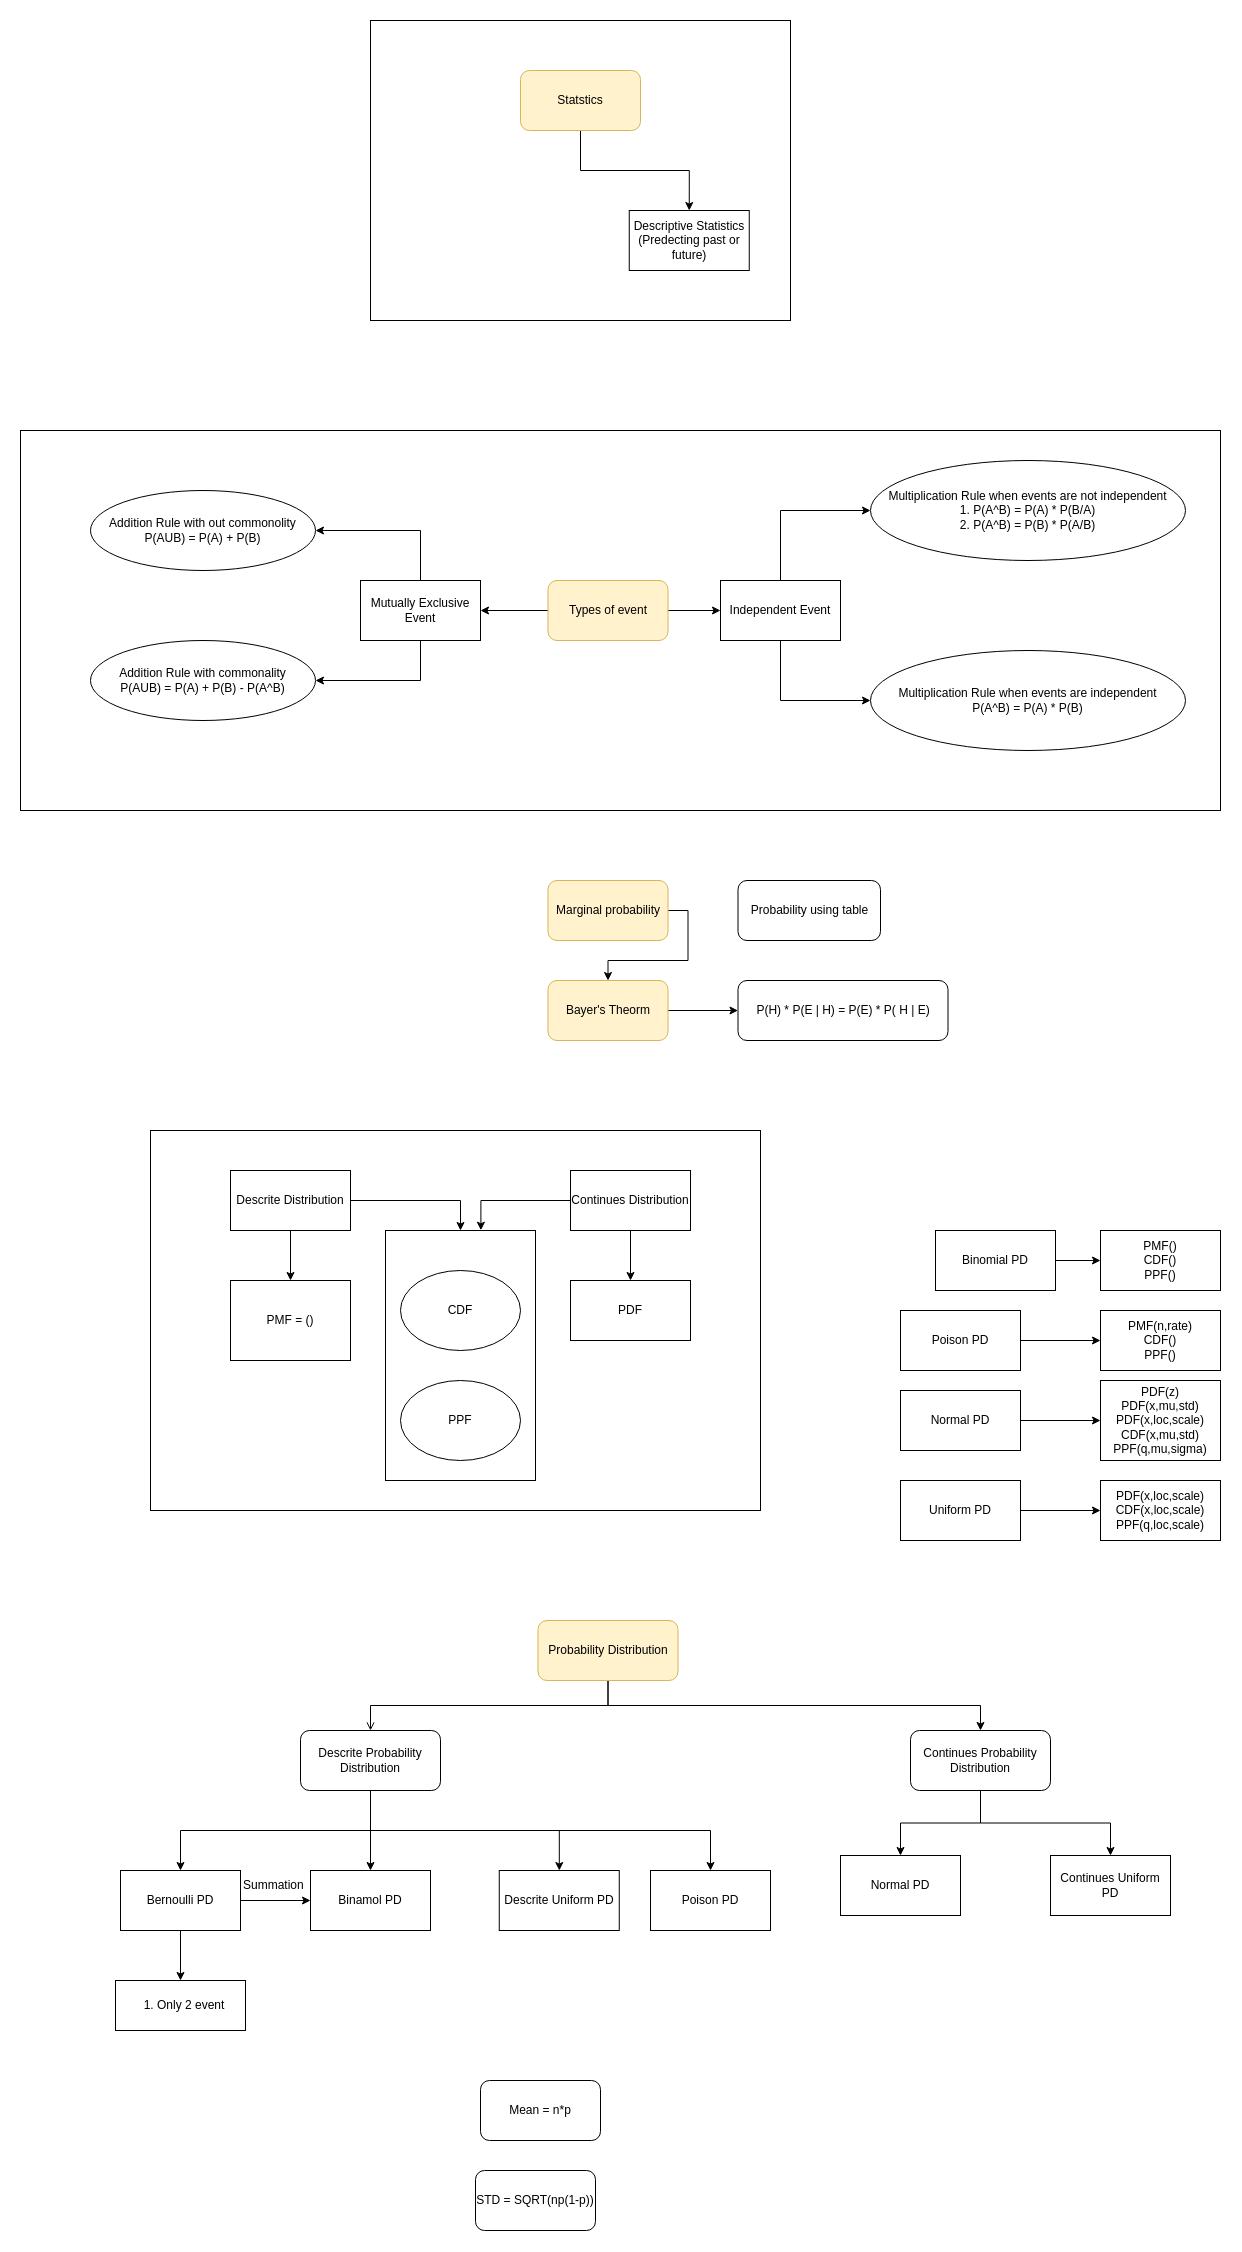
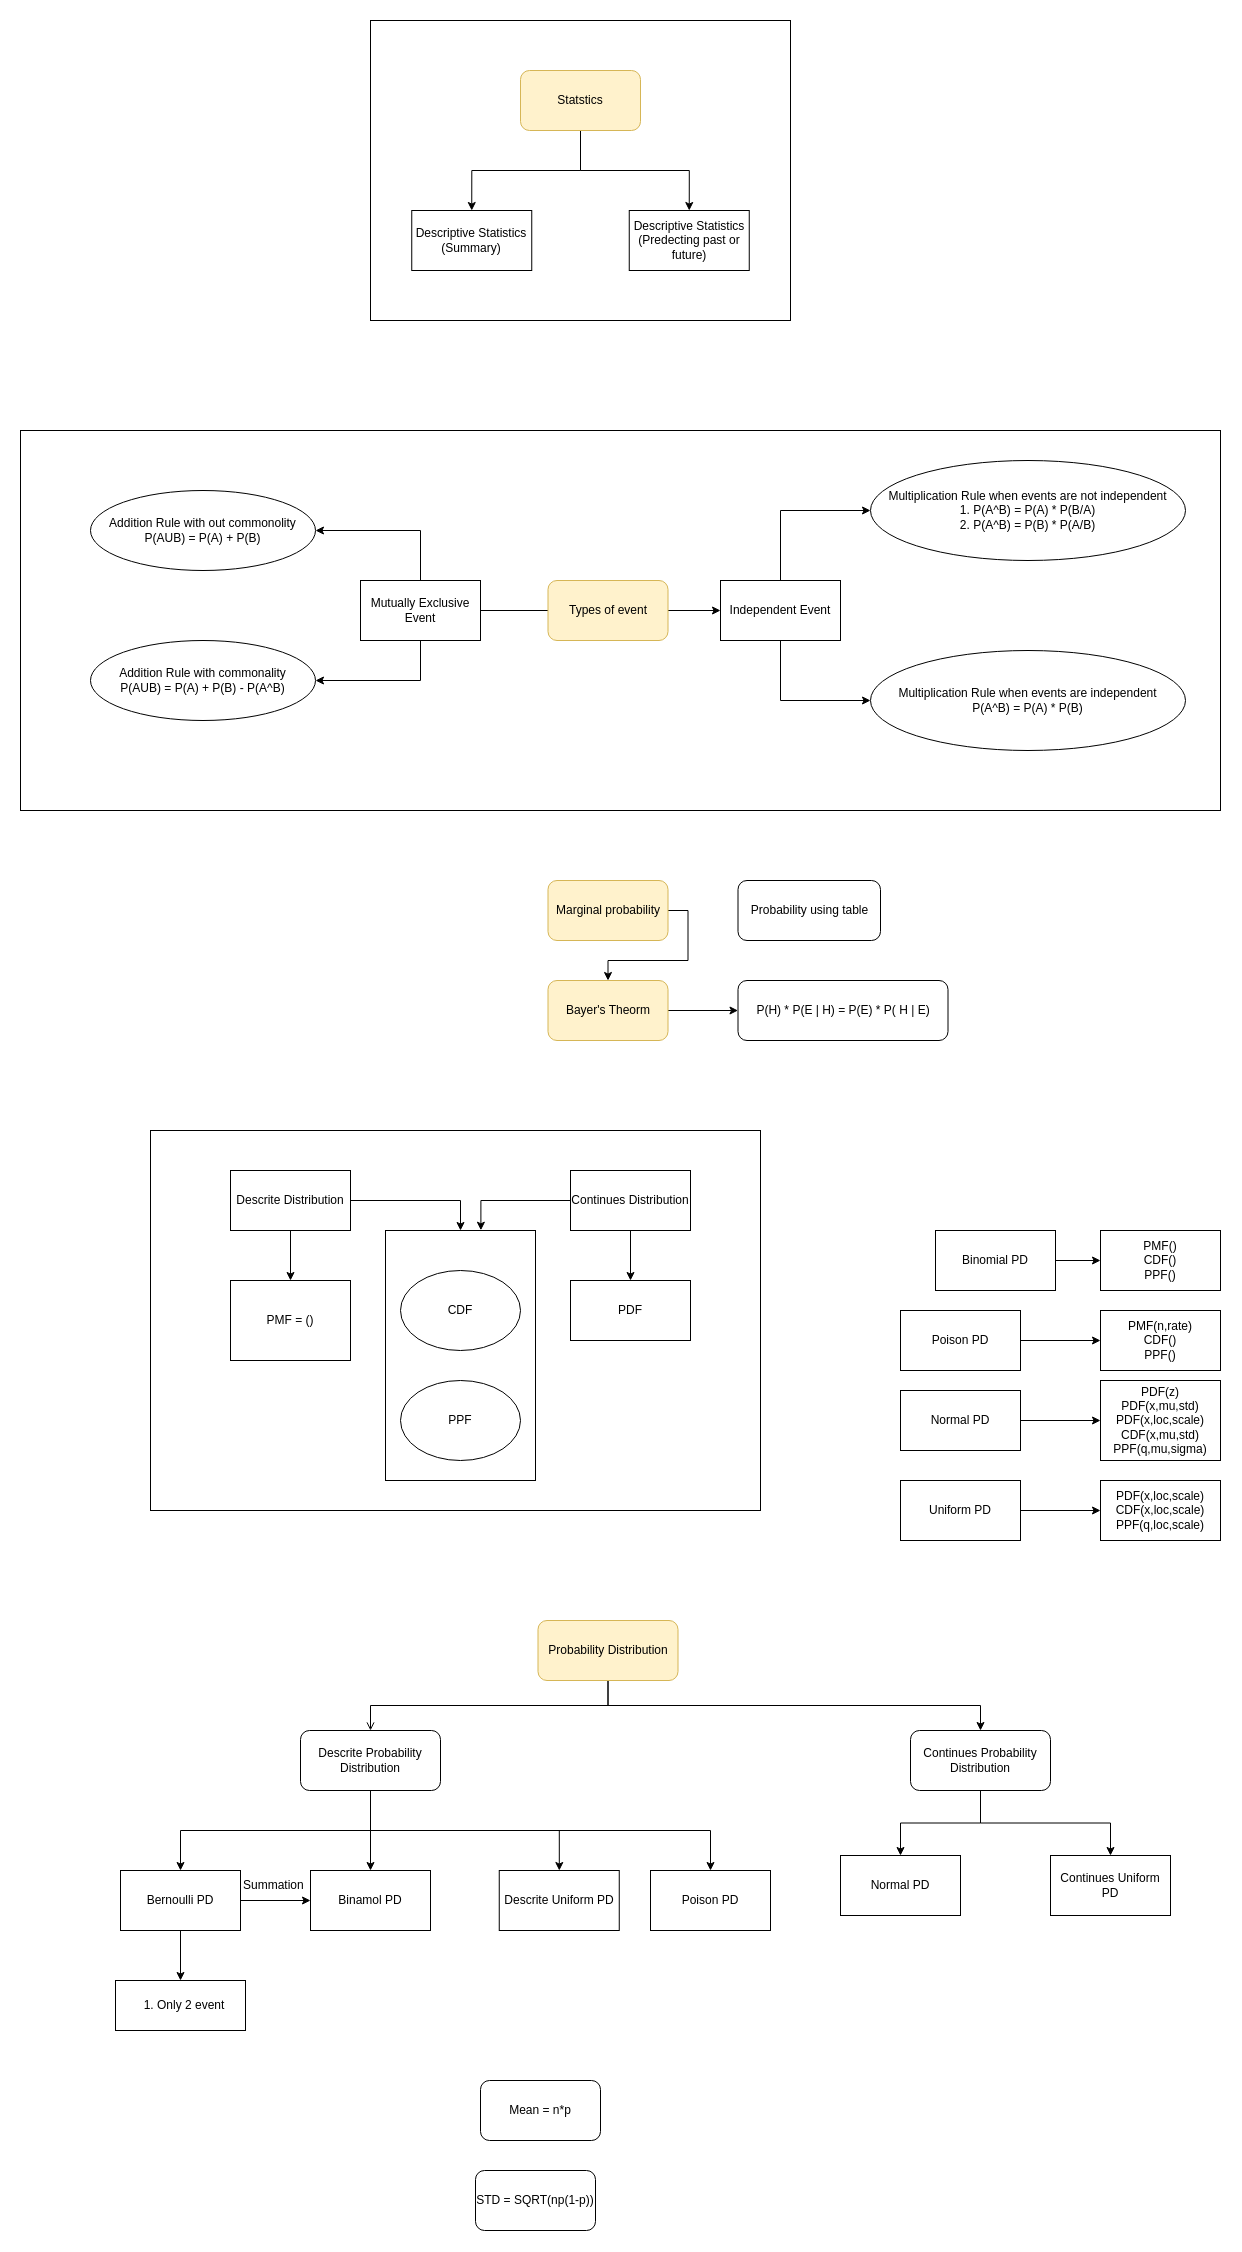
none -> (509, 171)
none -> (472, 241)
(488, 611) -> (486, 611)
